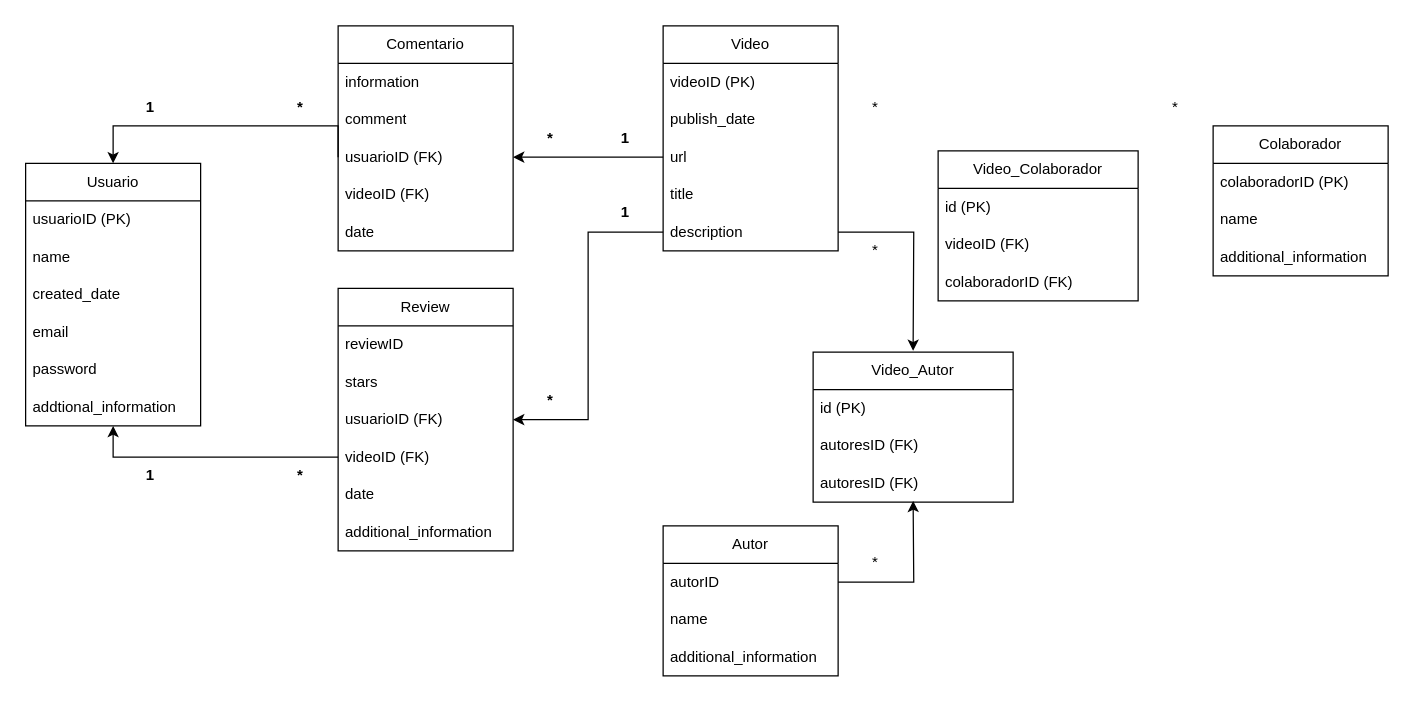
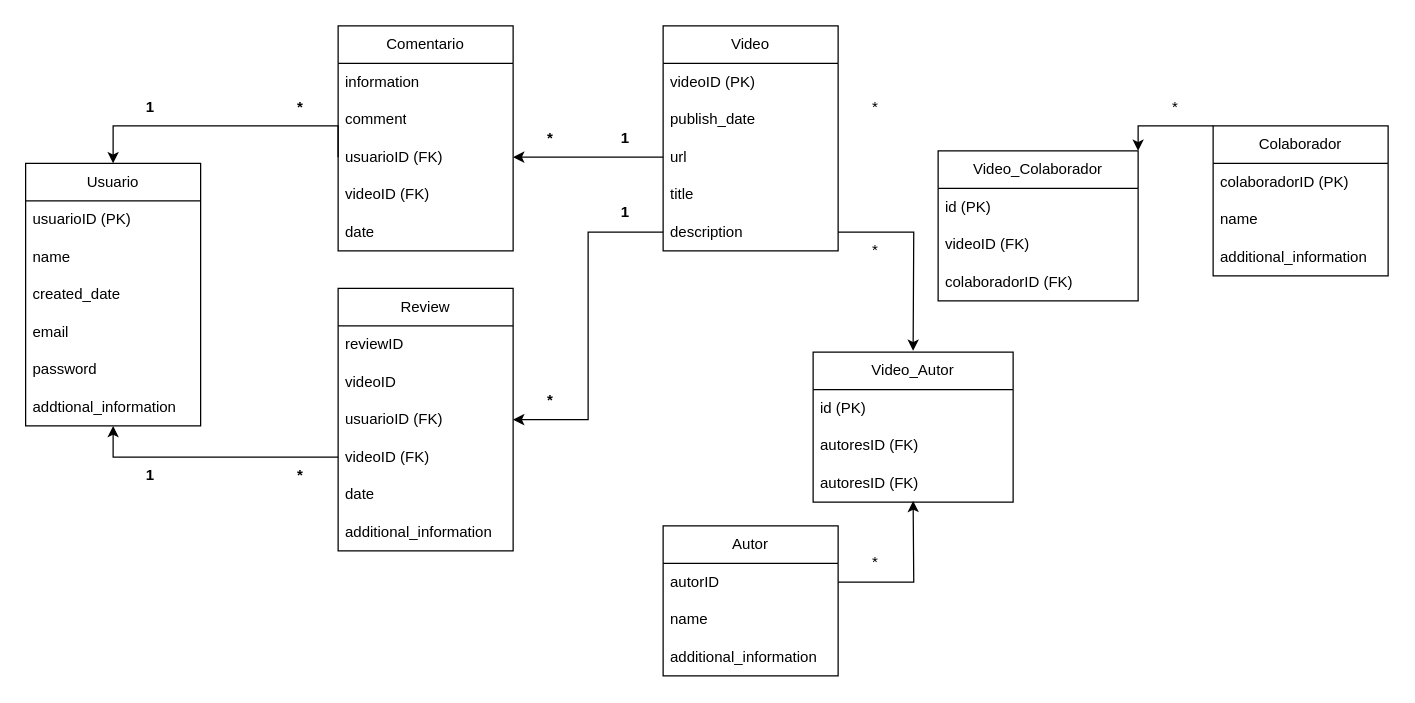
none -> (1167, 126)
(367, 382) -> (373, 382)
